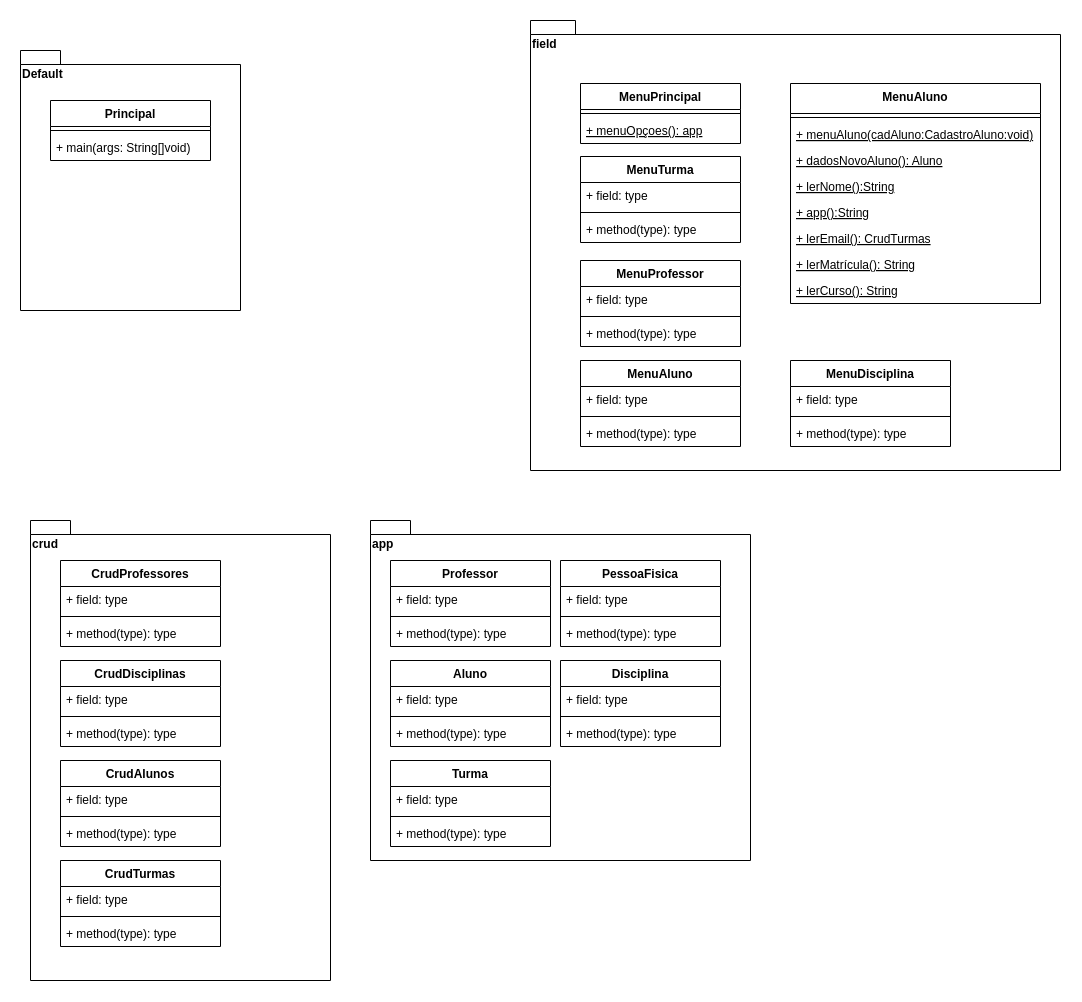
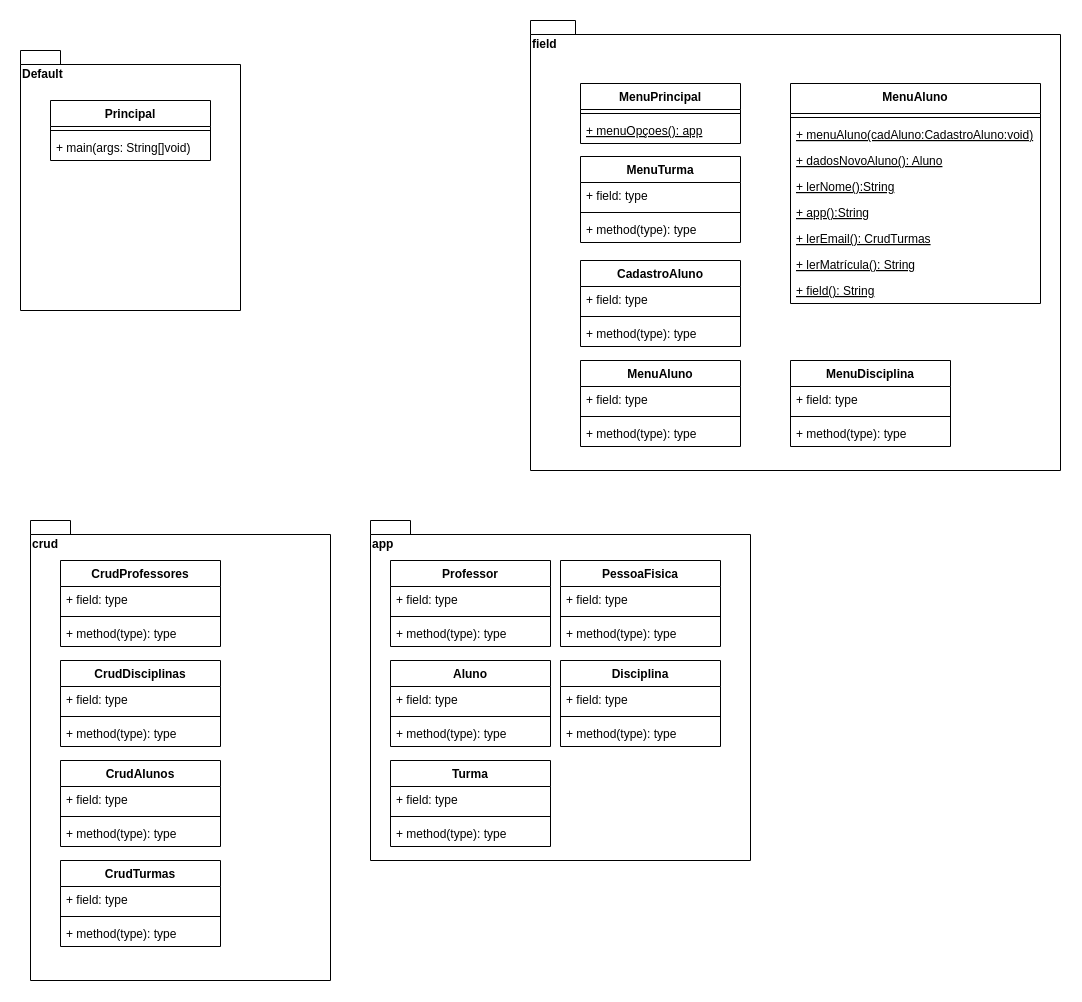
(660, 274) -> (660, 274)
(855, 291) -> (844, 291)
